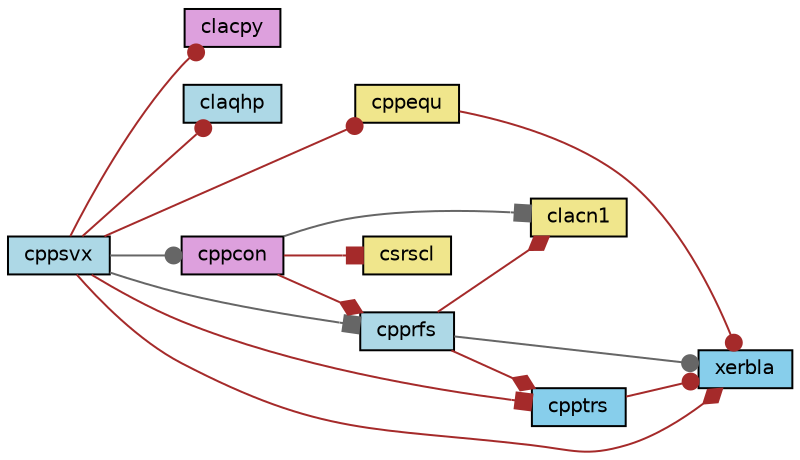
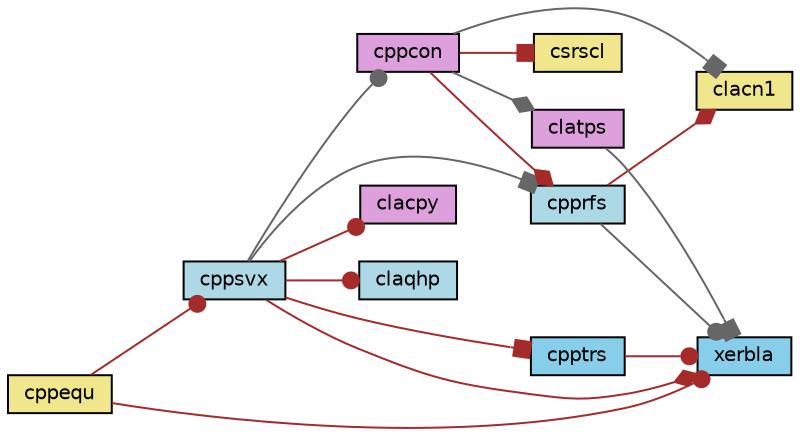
none -> (578, 129)
(226, 183) -> (141, 342)
(482, 364) -> none
